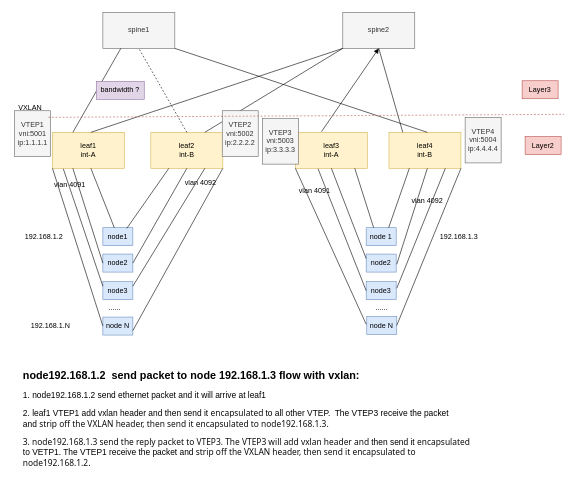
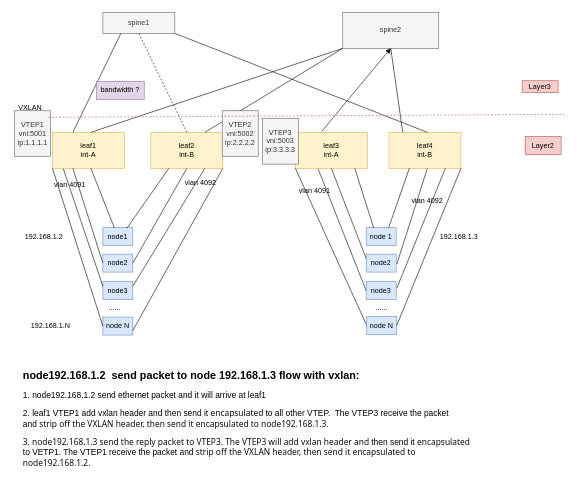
(139, 30) -> (139, 23)
(379, 30) -> (391, 30)
(540, 90) -> (540, 87)
(483, 140) -> none
